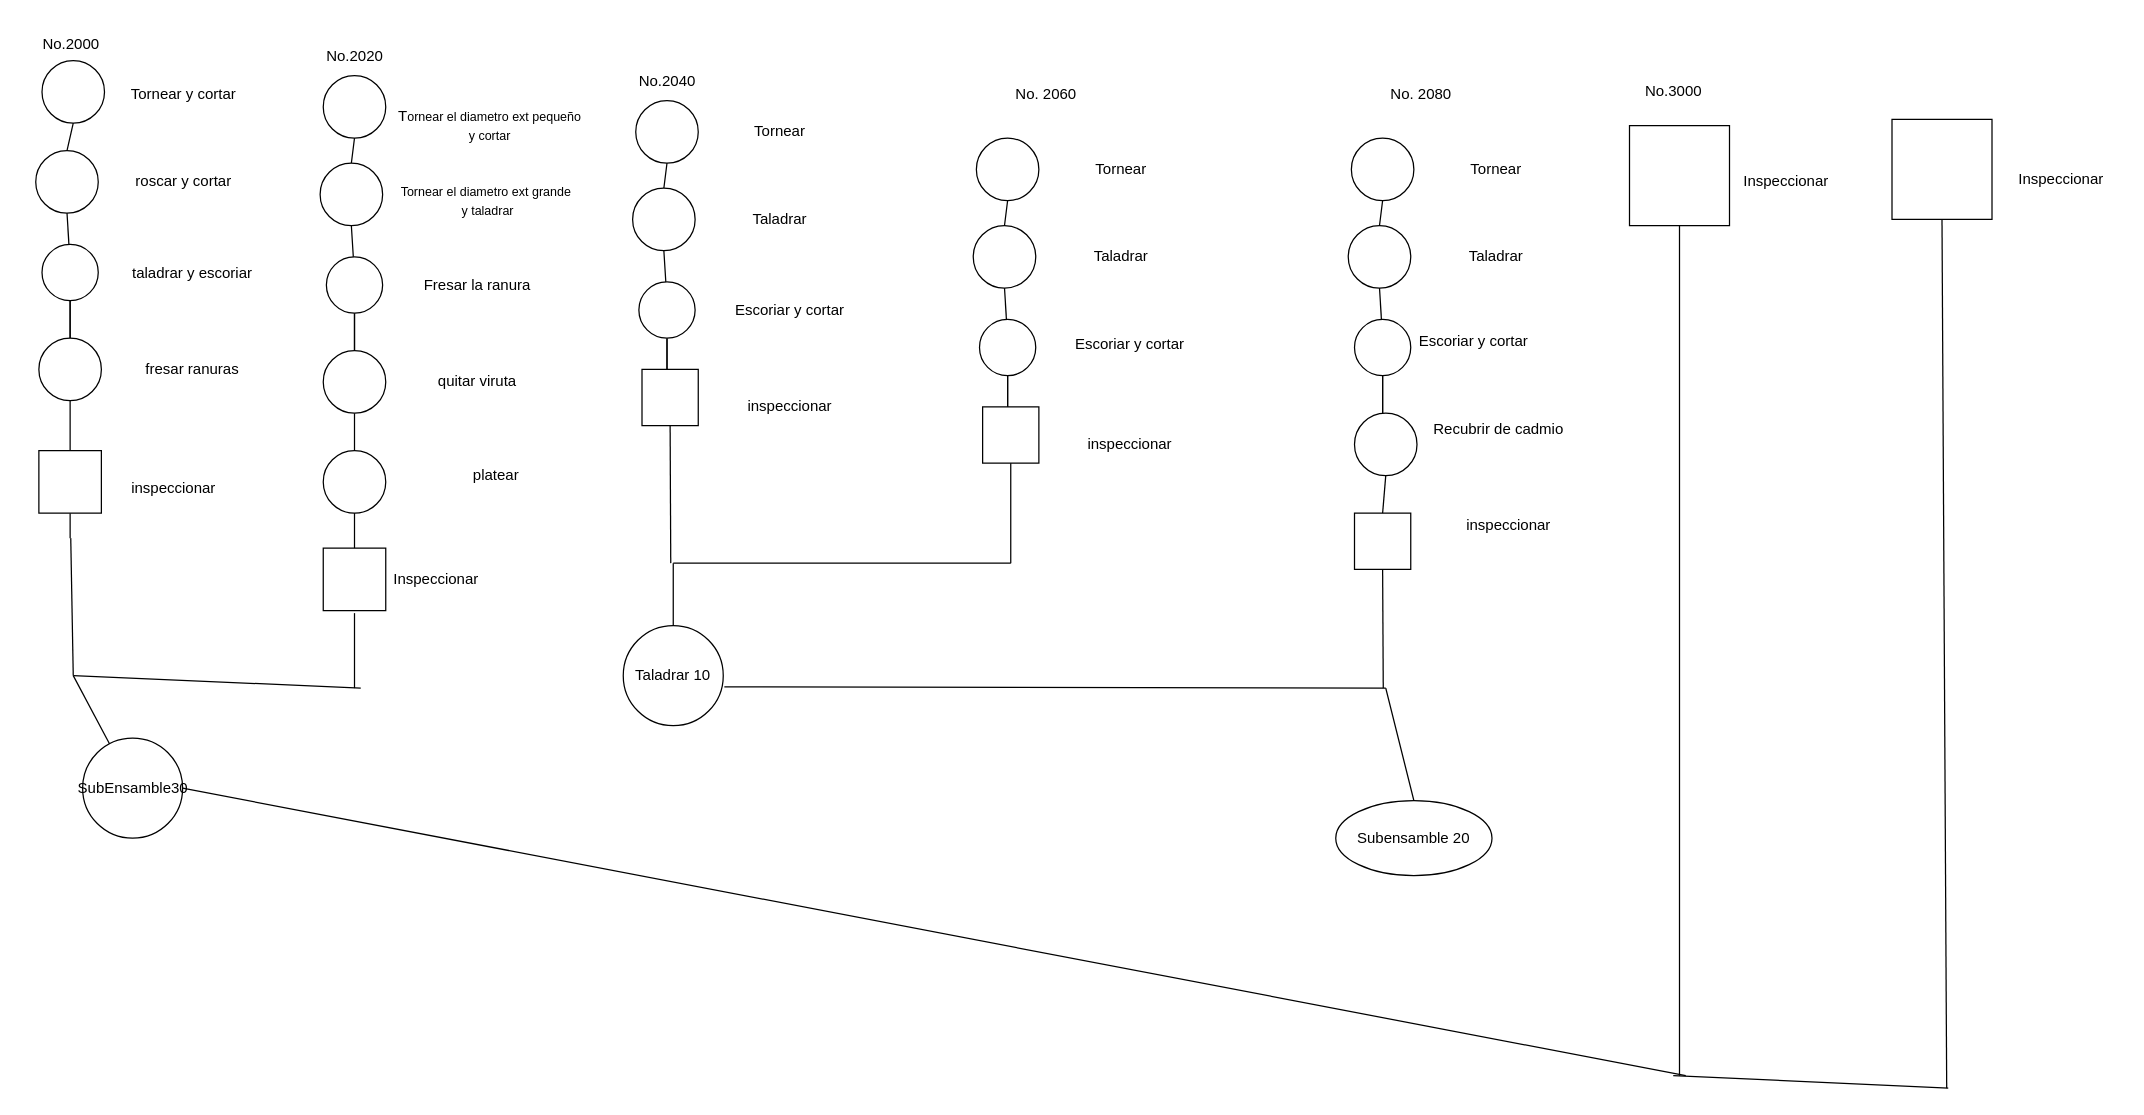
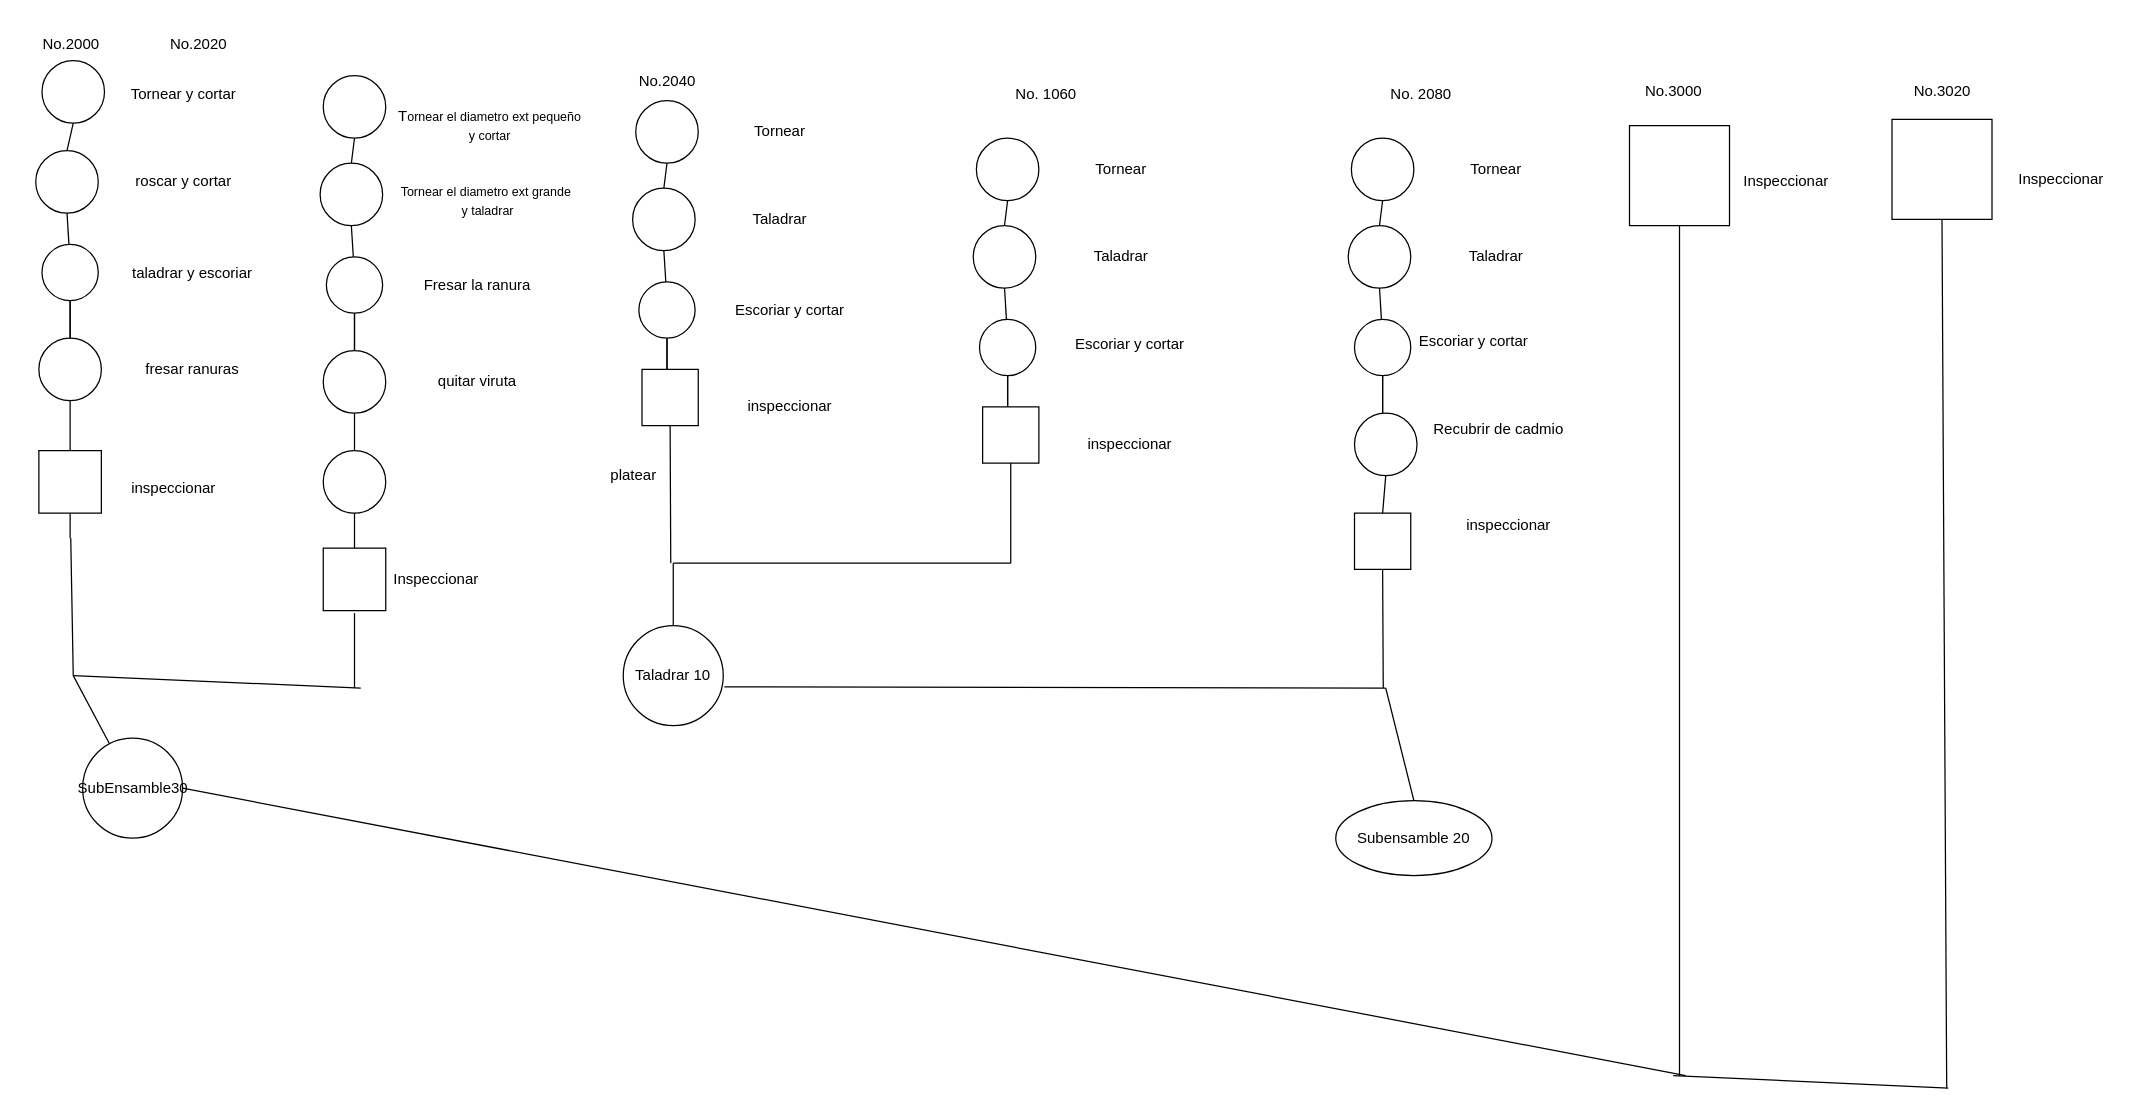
(354, 57) -> (198, 44)
none -> (1942, 92)
(1046, 94) -> (1046, 94)
(495, 476) -> (633, 476)
